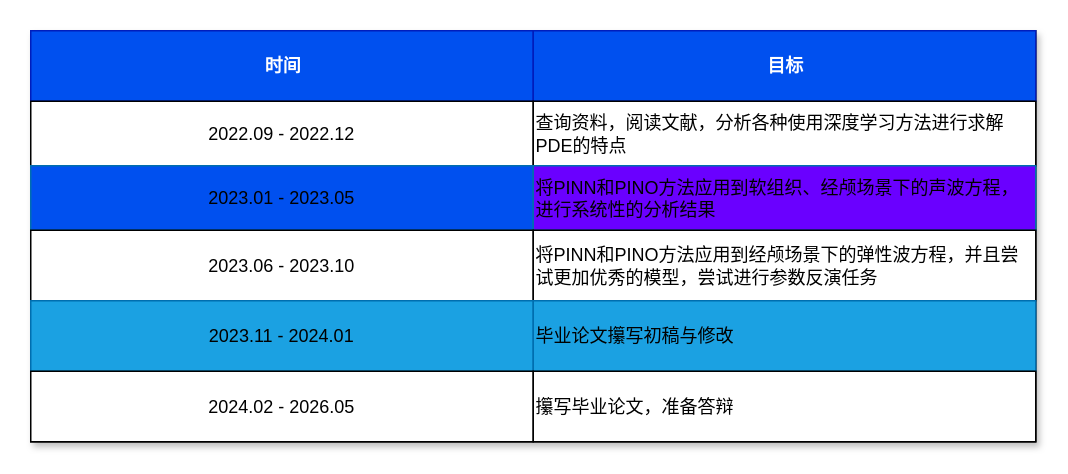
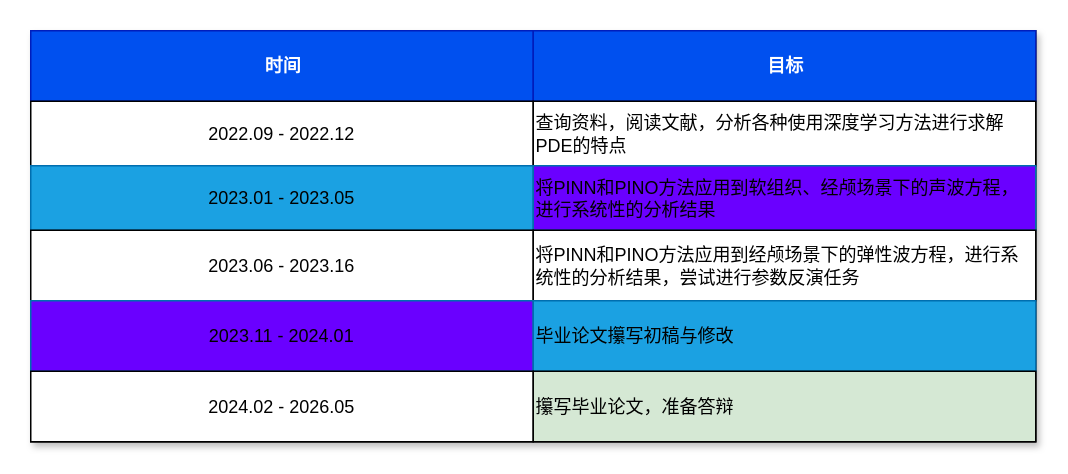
(282, 198) -> (282, 198)
(282, 266) -> (282, 266)
(786, 266) -> (786, 266)
(282, 336) -> (282, 336)
(785, 407) -> (785, 407)
